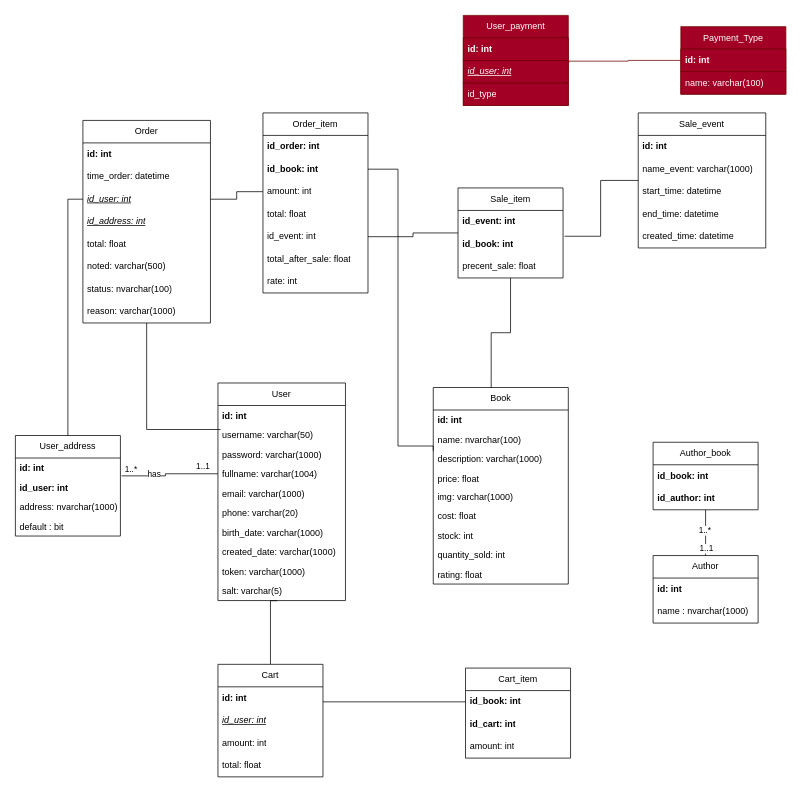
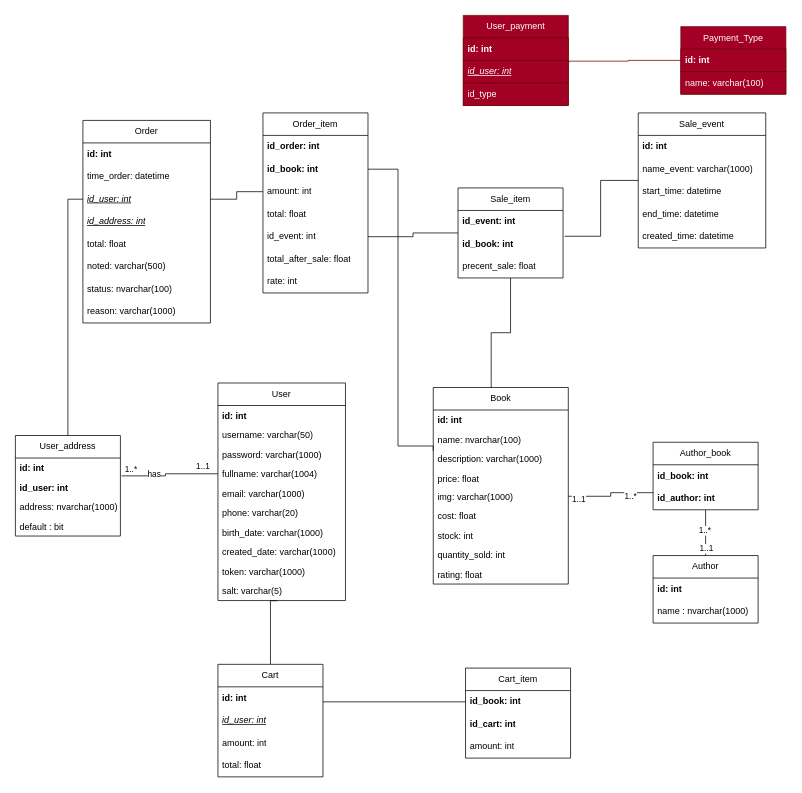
(147, 413) -> none
none -> (611, 495)
